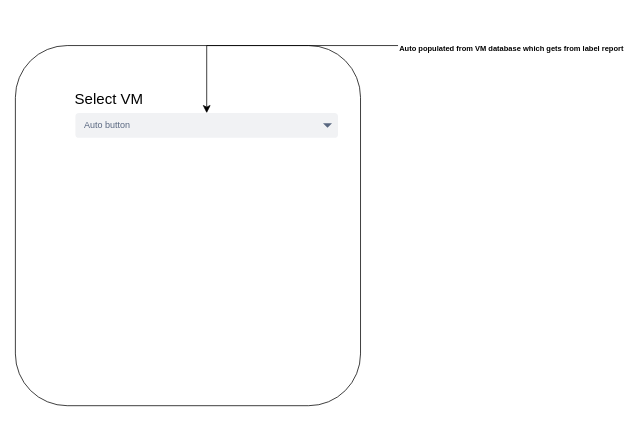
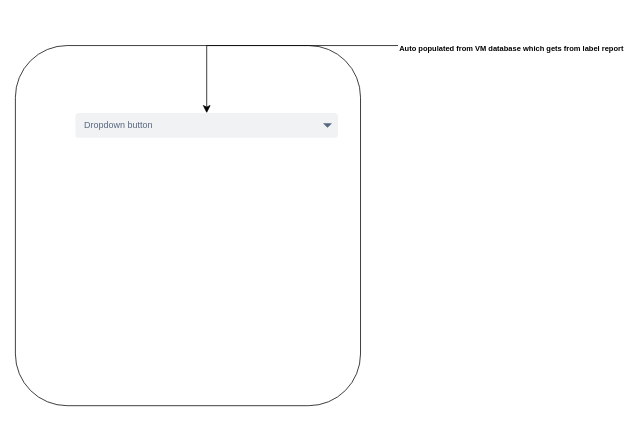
(109, 98) -> none
(111, 126) -> (121, 126)
